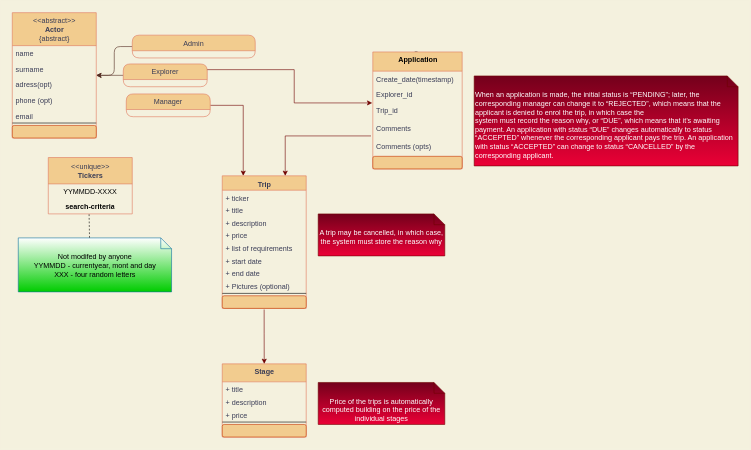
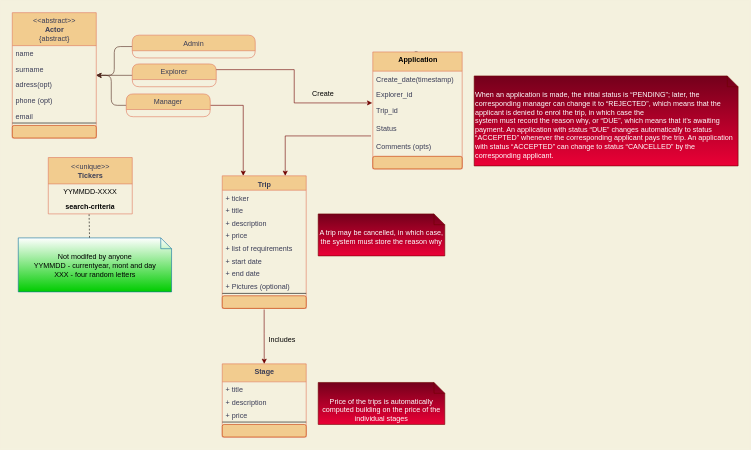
(165, 75) -> (174, 75)
none -> (324, 94)
none -> (111, 97)
(392, 128) -> (388, 128)
none -> (282, 340)
